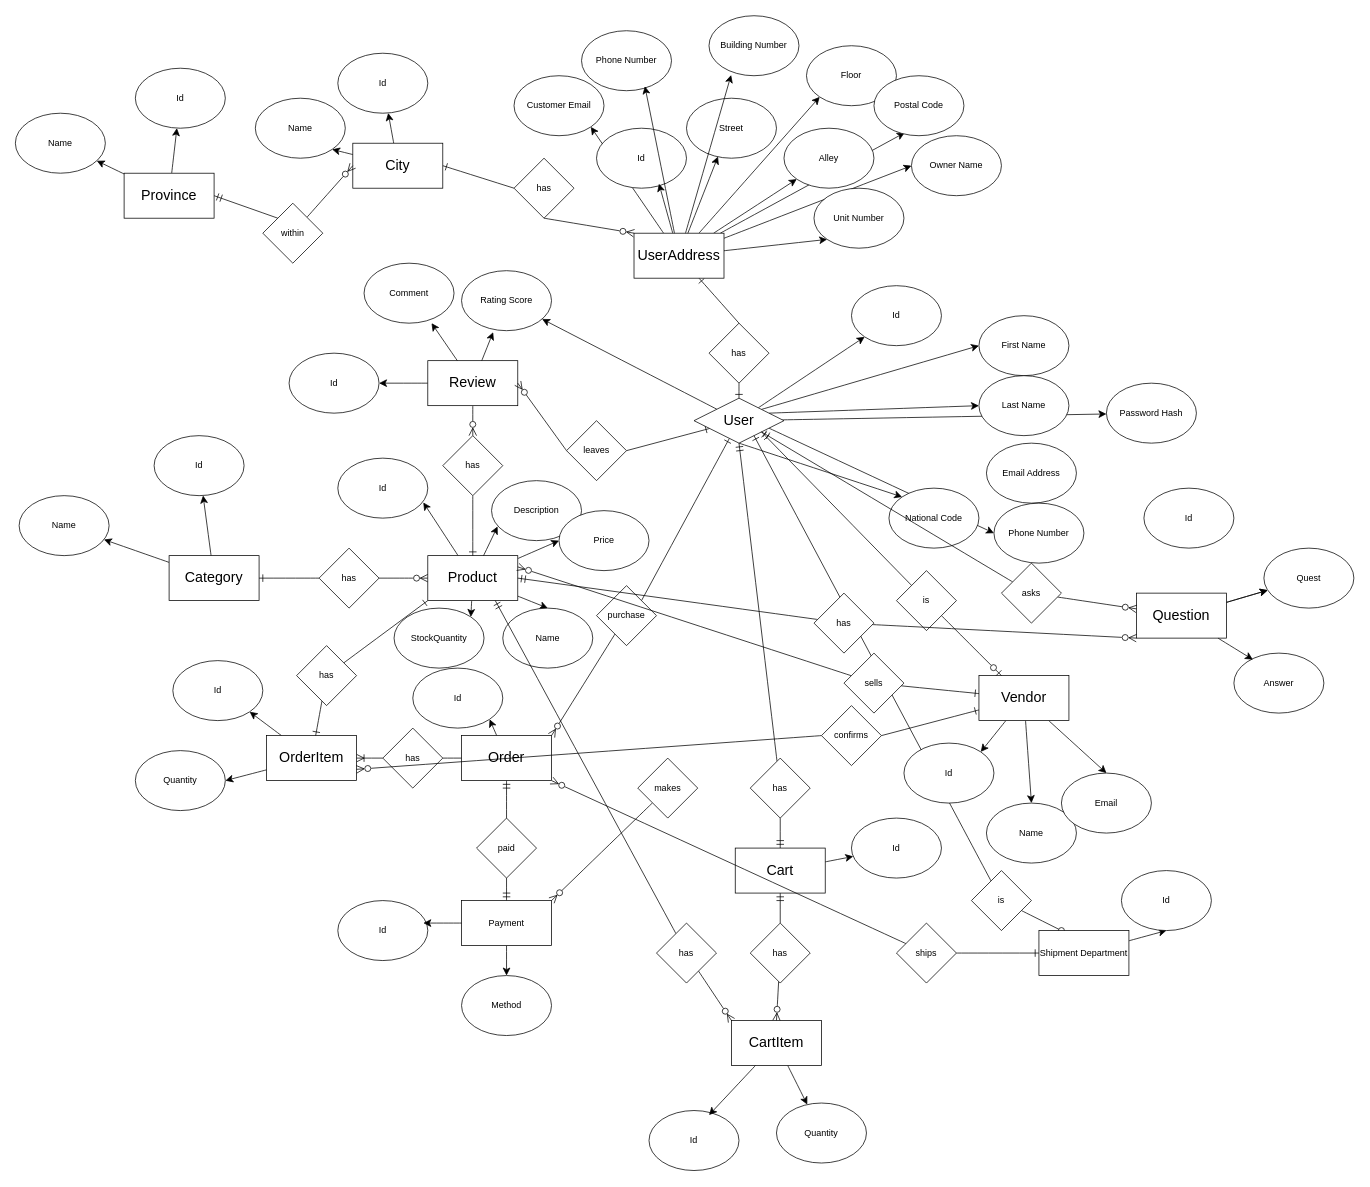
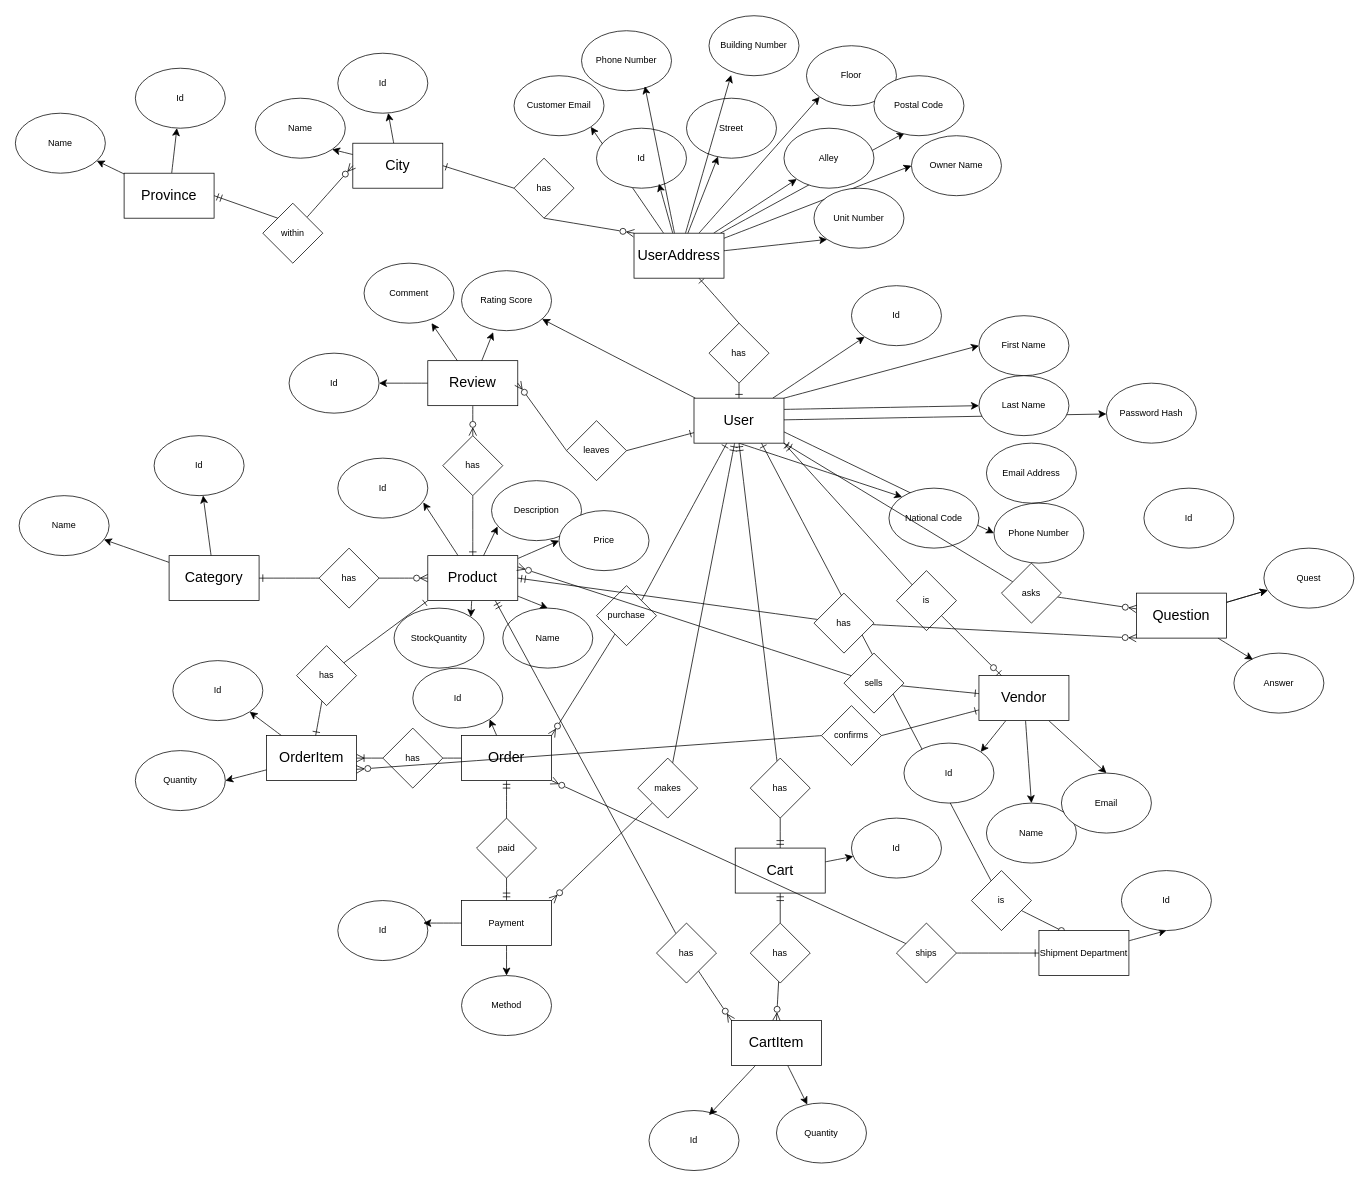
(739, 420) -> (739, 420)
none -> (703, 605)
